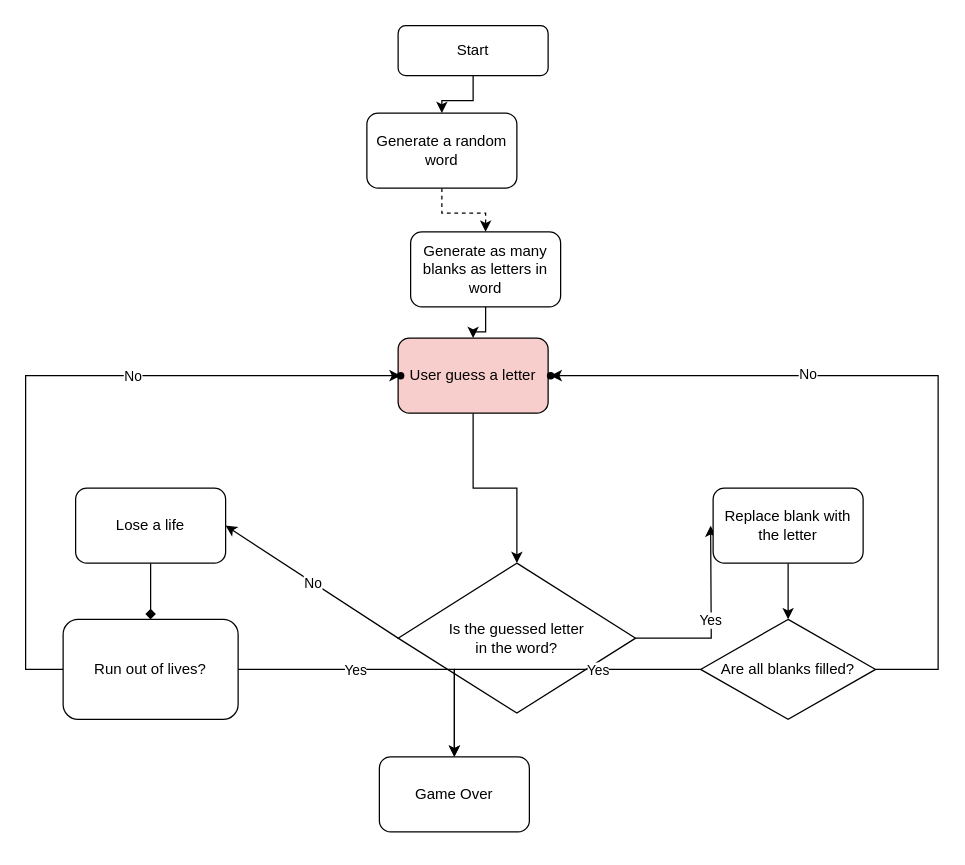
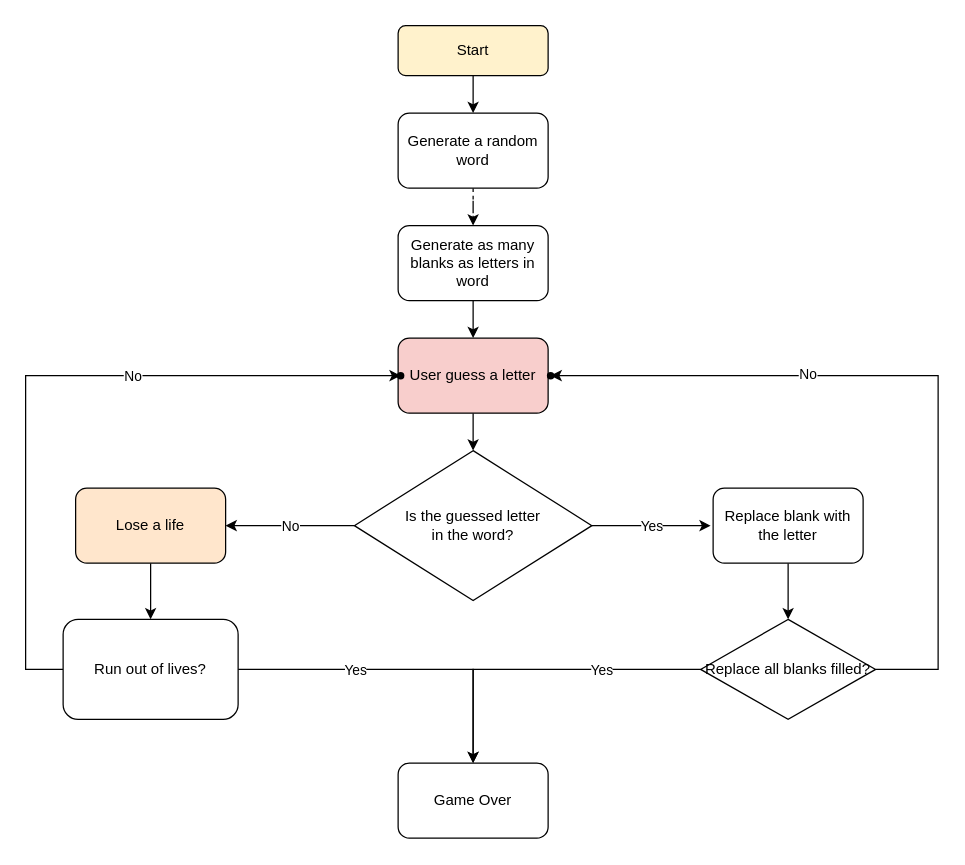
(473, 51) -> (473, 51)
(442, 151) -> (473, 151)
(486, 269) -> (473, 263)
(151, 526) -> (151, 526)
(151, 608) -> (151, 609)
(517, 638) -> (473, 526)
(788, 669) -> (788, 669)
(454, 794) -> (473, 801)
